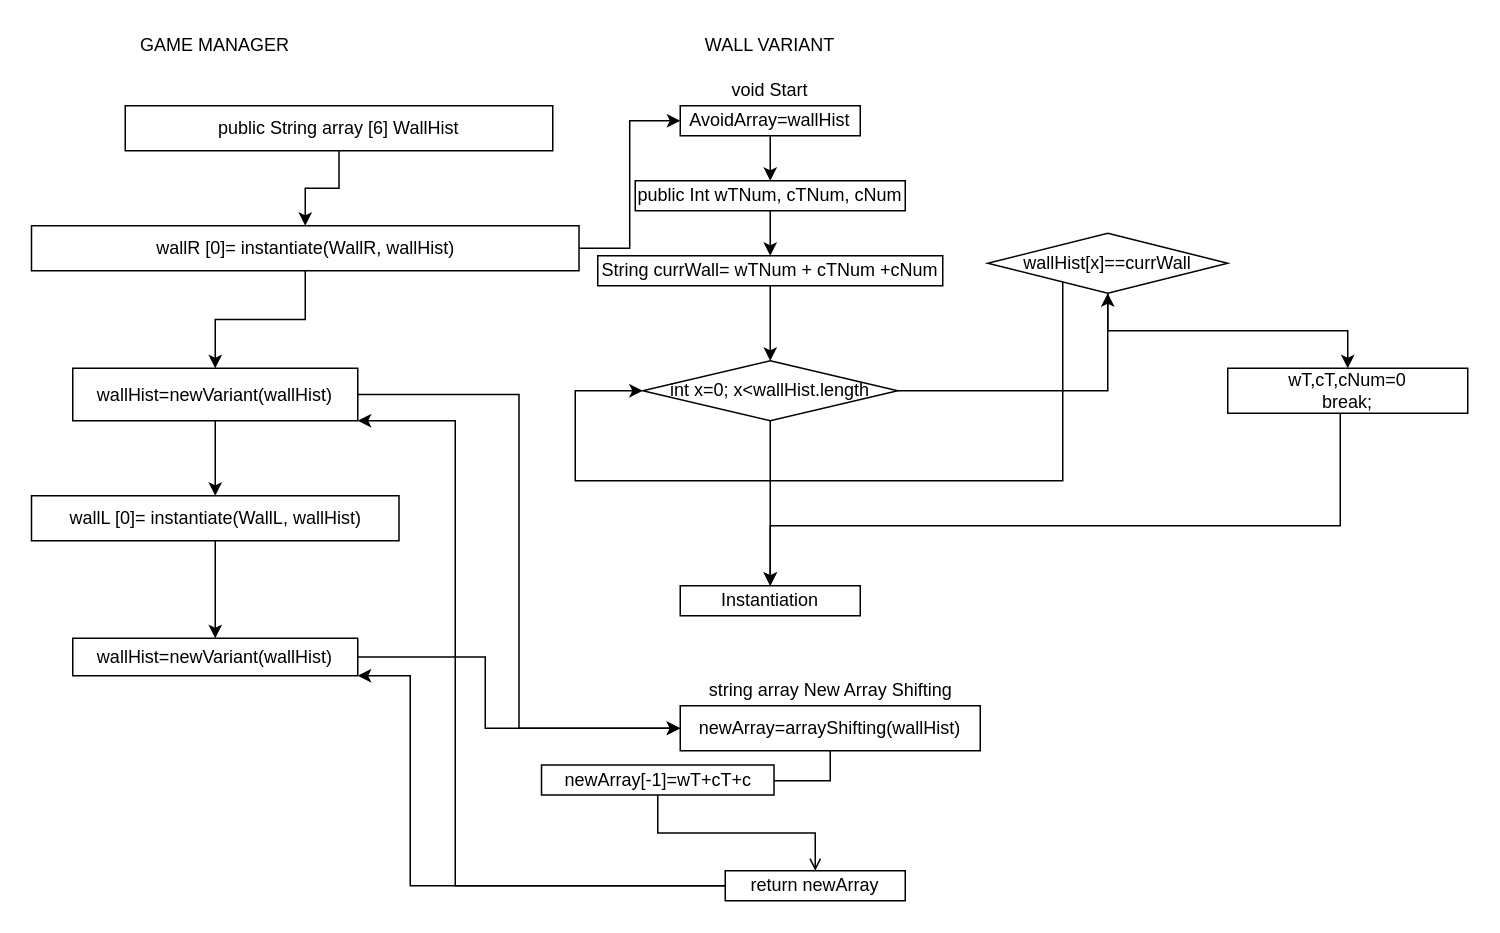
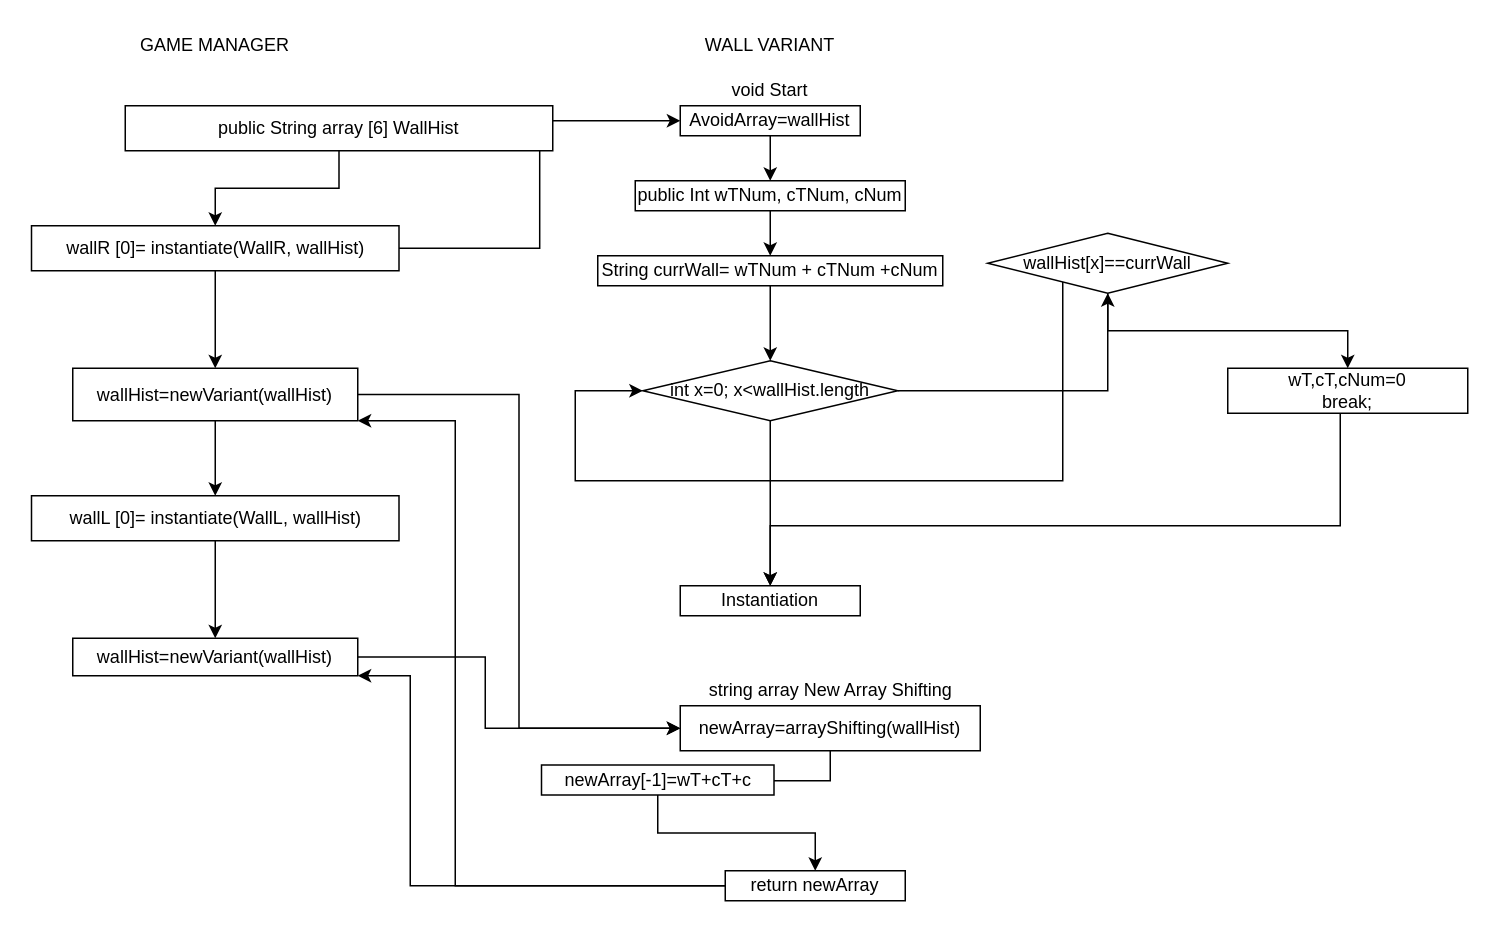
(305, 248) -> (215, 248)
(815, 861) -> (815, 859)
